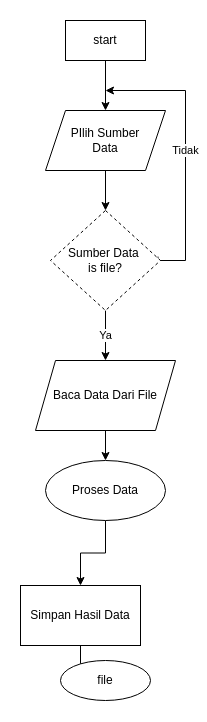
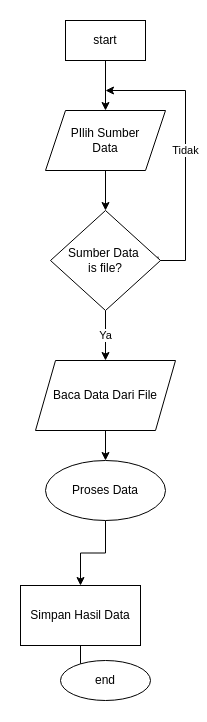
(106, 261) -> (106, 261)
(106, 681) -> (106, 681)
